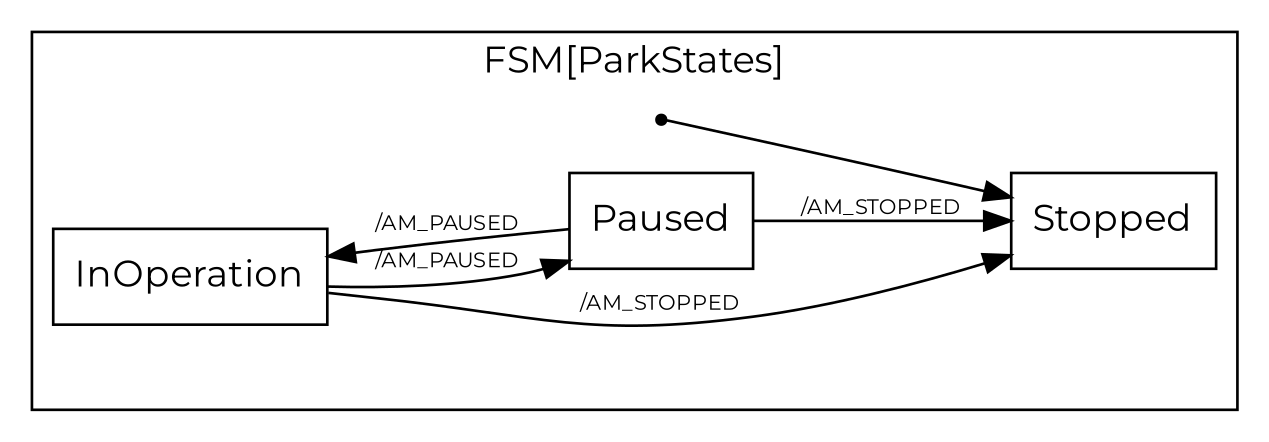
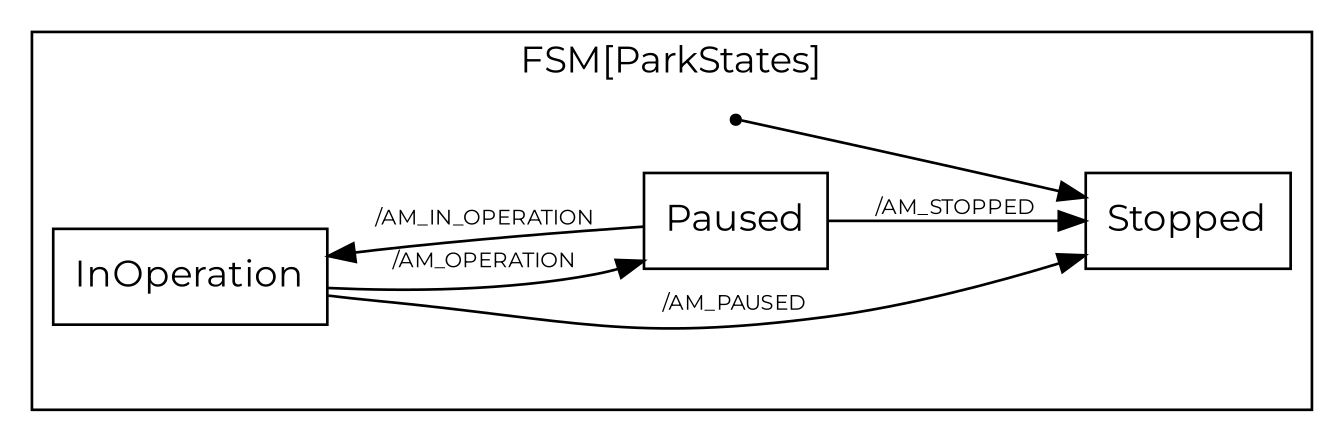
(448, 225) -> (486, 220)
(448, 262) -> (486, 262)
(661, 305) -> (736, 305)
